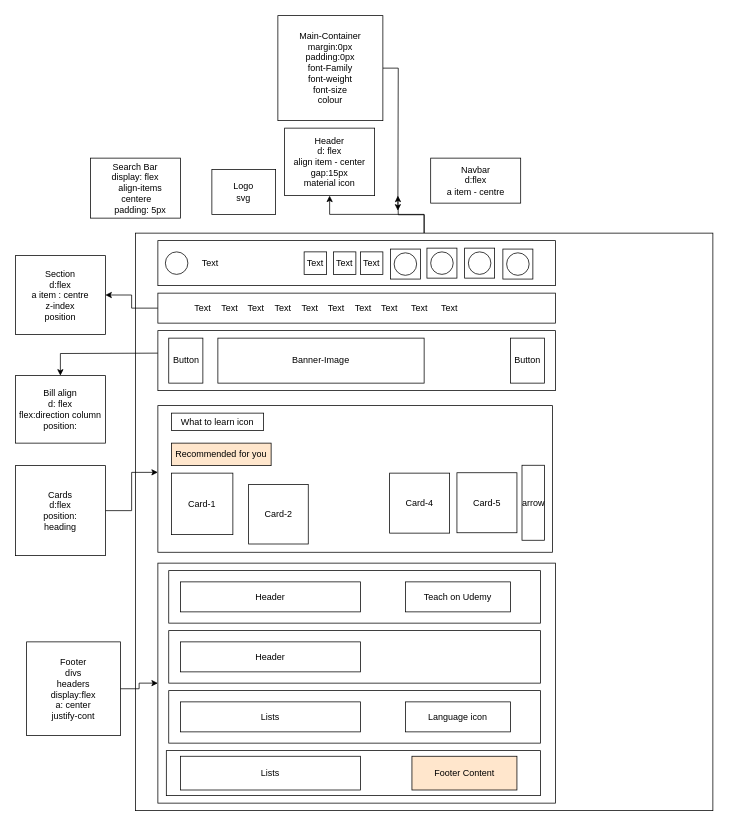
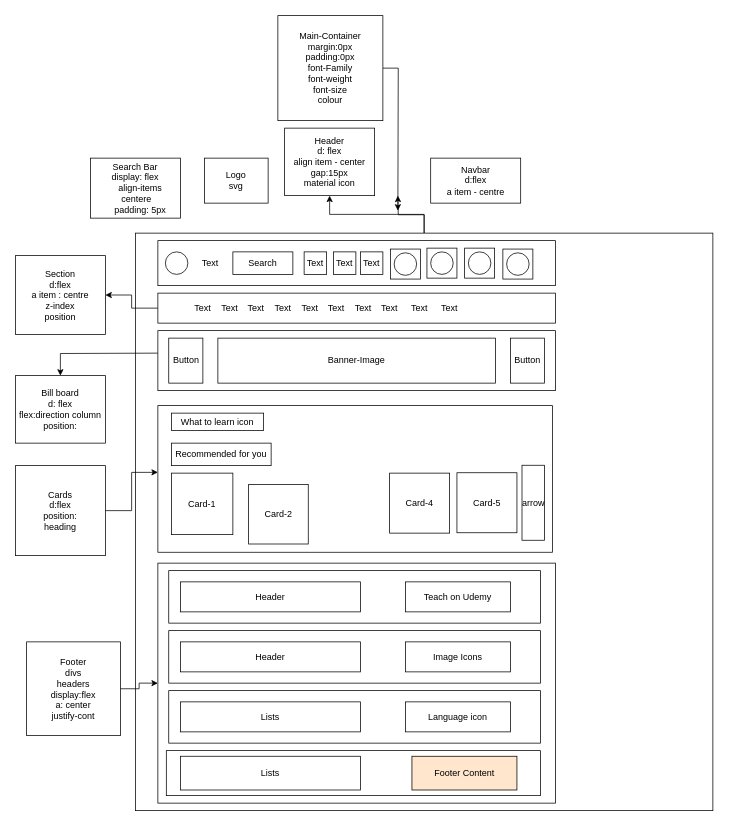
(244, 192) -> (236, 180)
none -> (263, 263)
(321, 360) -> (357, 360)
(60, 409) -> (60, 409)
(221, 454) -> (221, 454)
none -> (458, 657)
